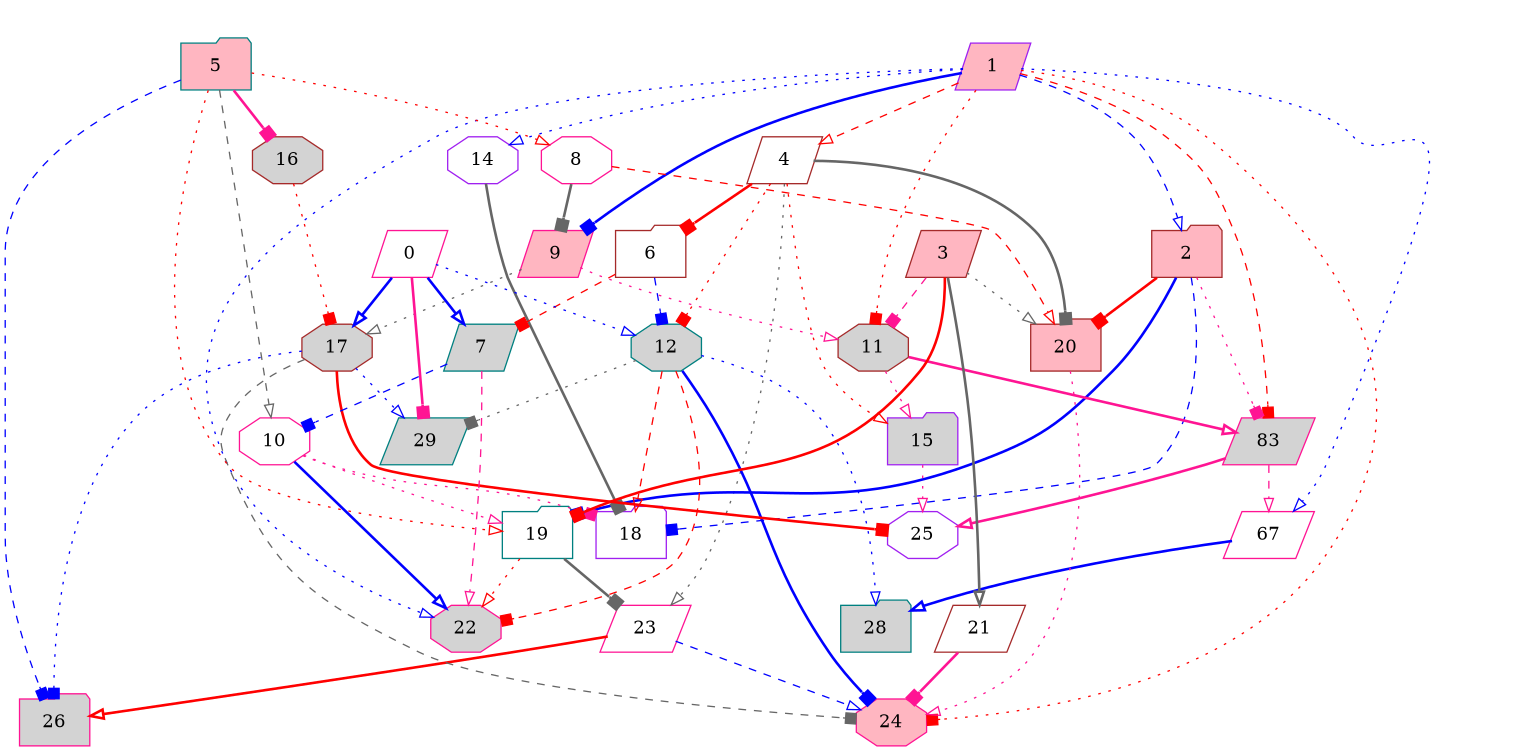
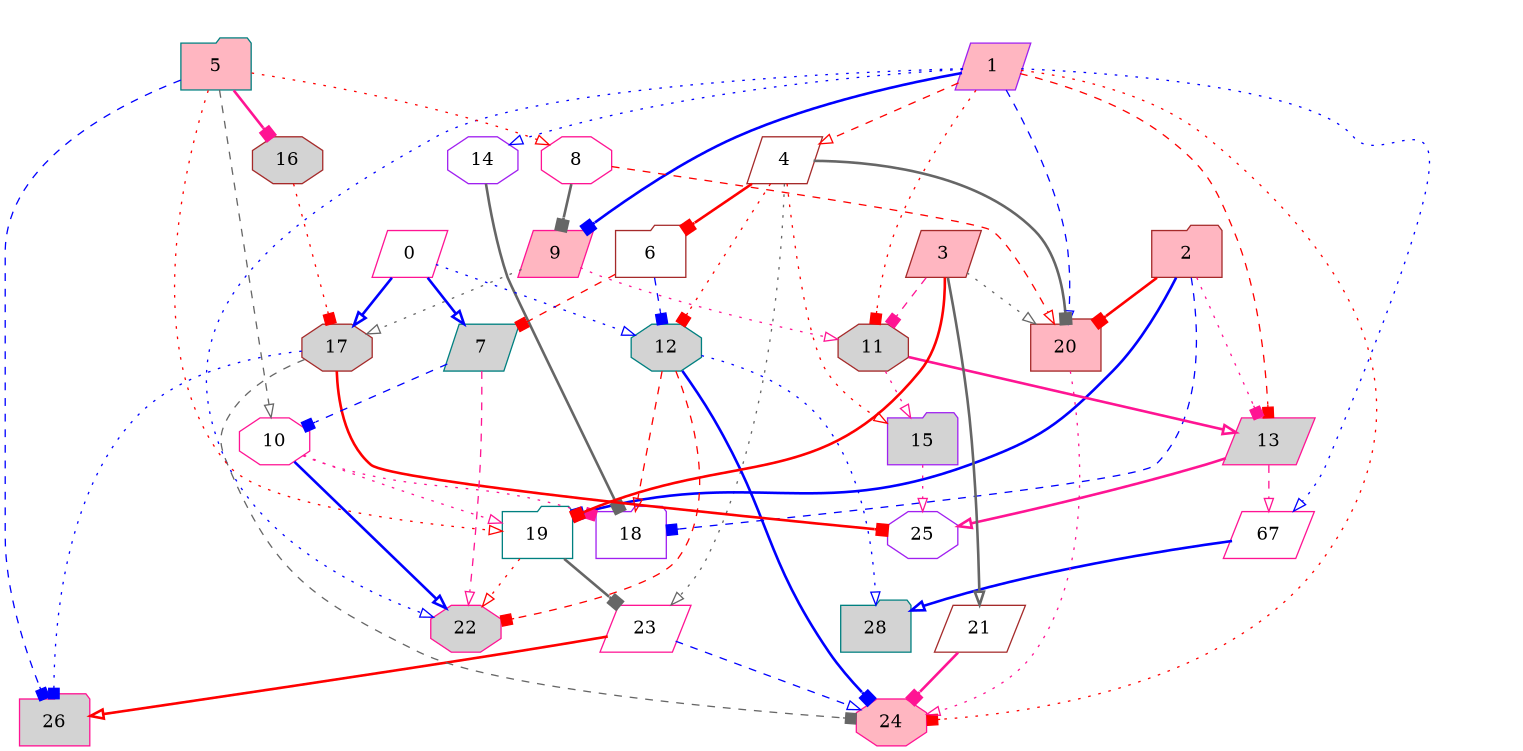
(1119, 124) -> (1055, 196)
(426, 441) -> none
(1269, 441) -> (1269, 441)
